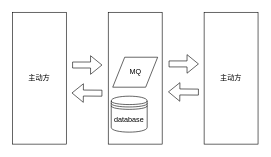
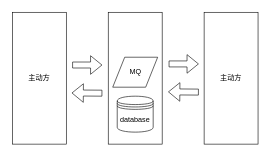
(129, 114) -> (135, 114)
